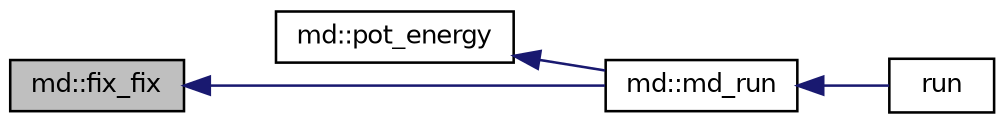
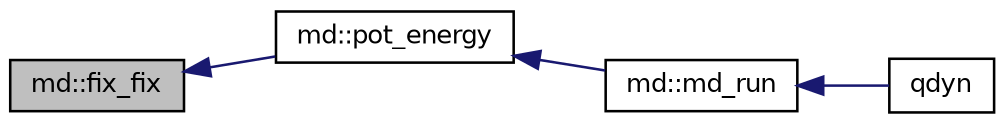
(408, 86) -> (242, 62)
(942, 86) -> (942, 86)
